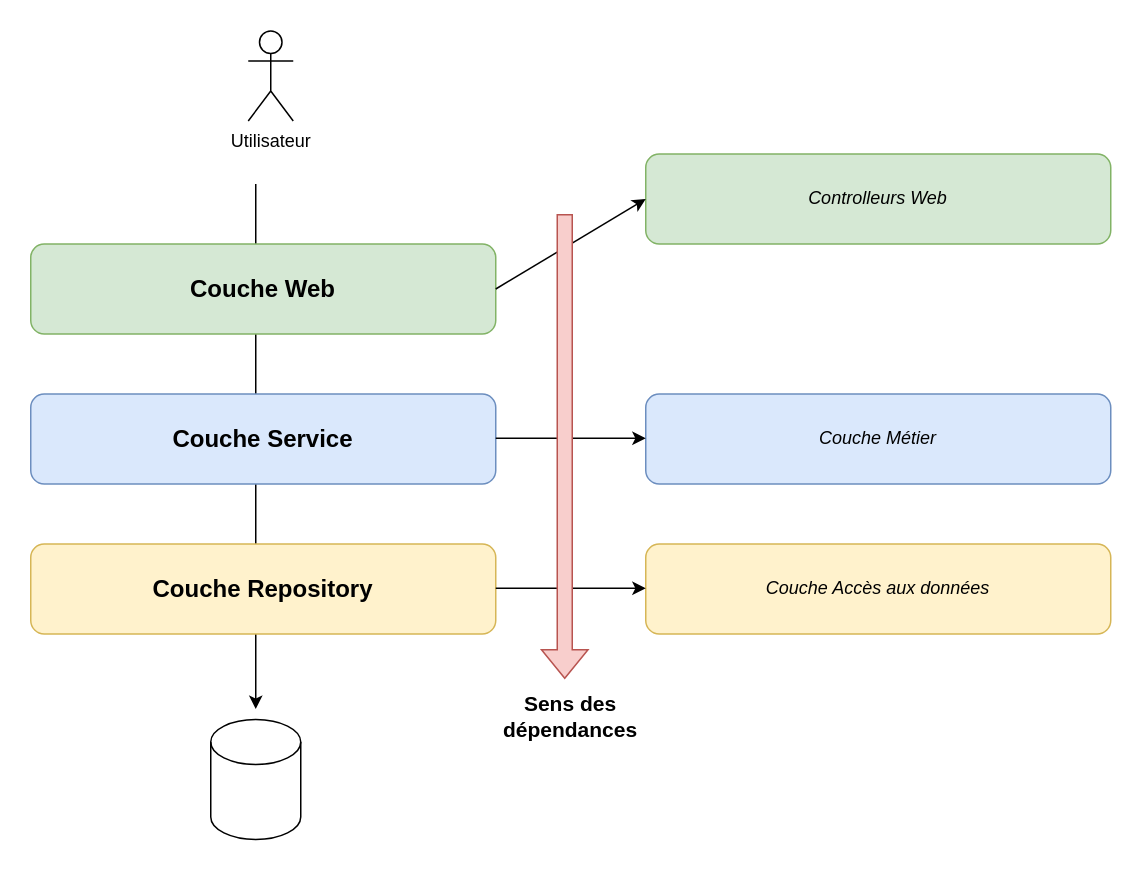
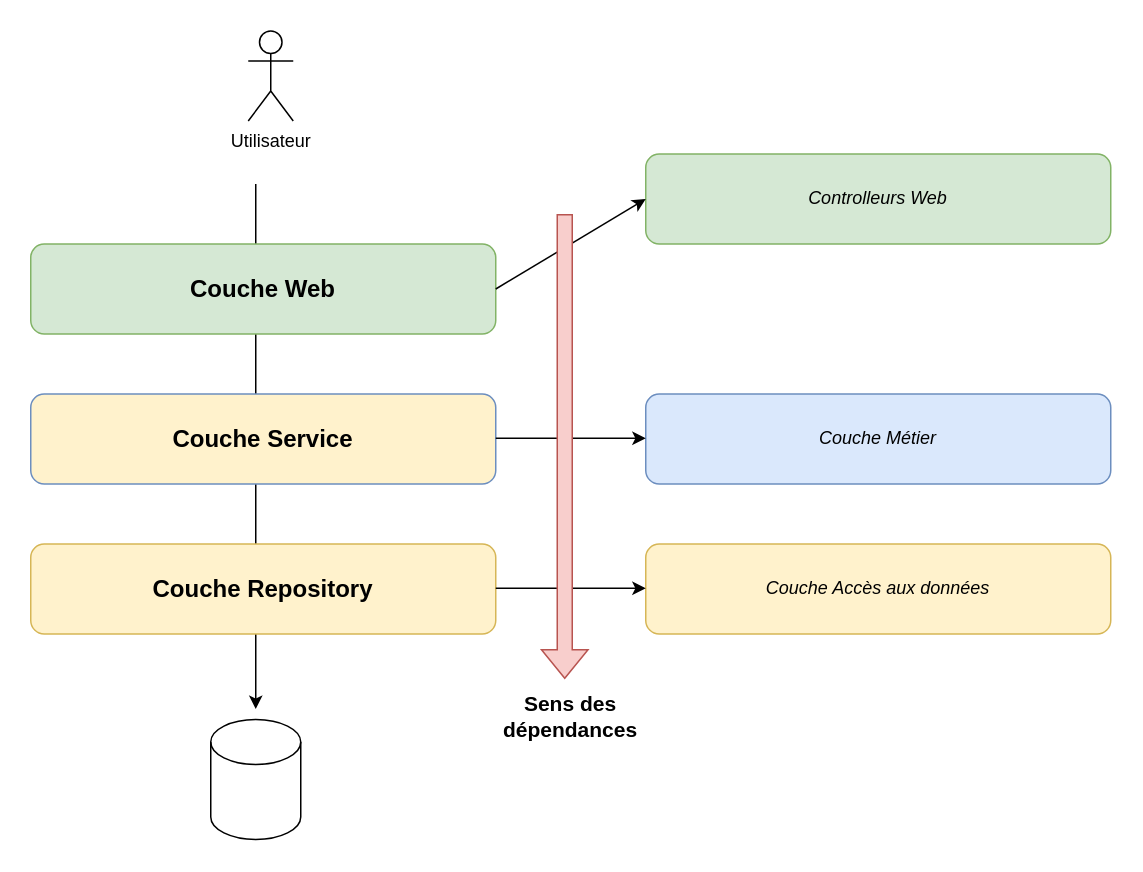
(263, 439) -> (263, 439)
